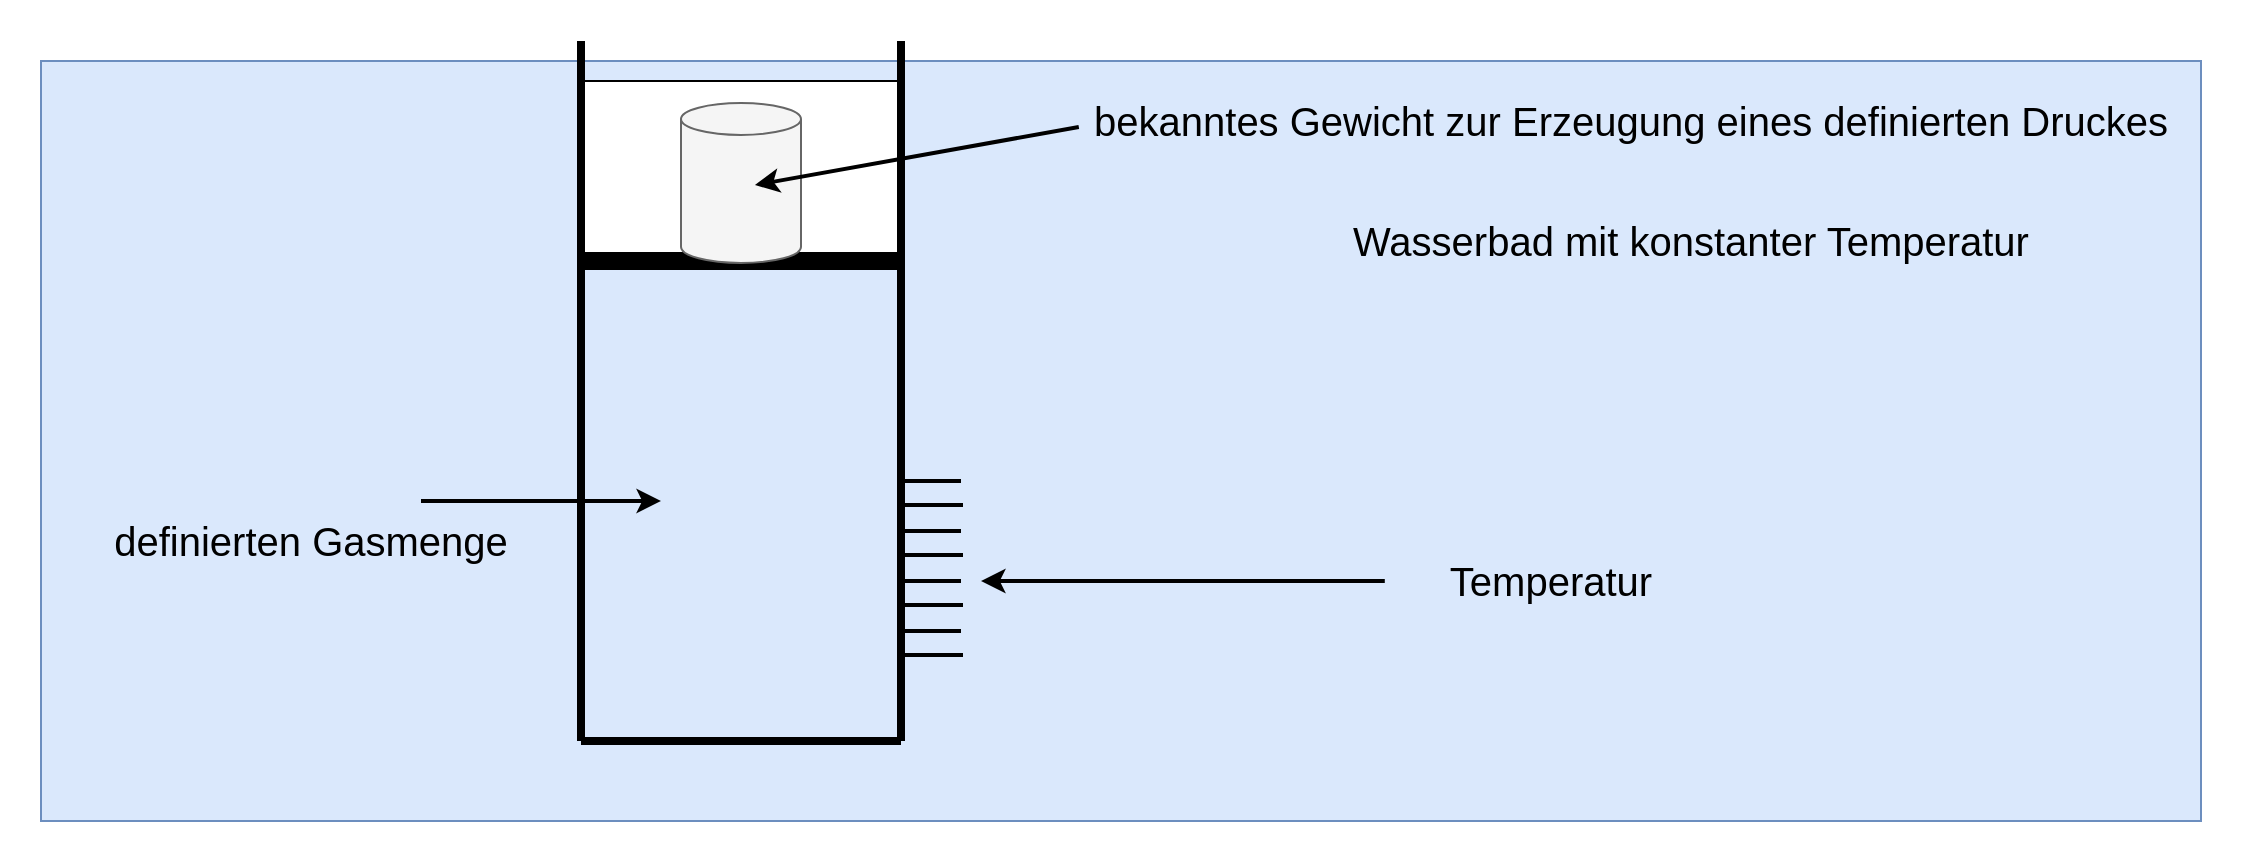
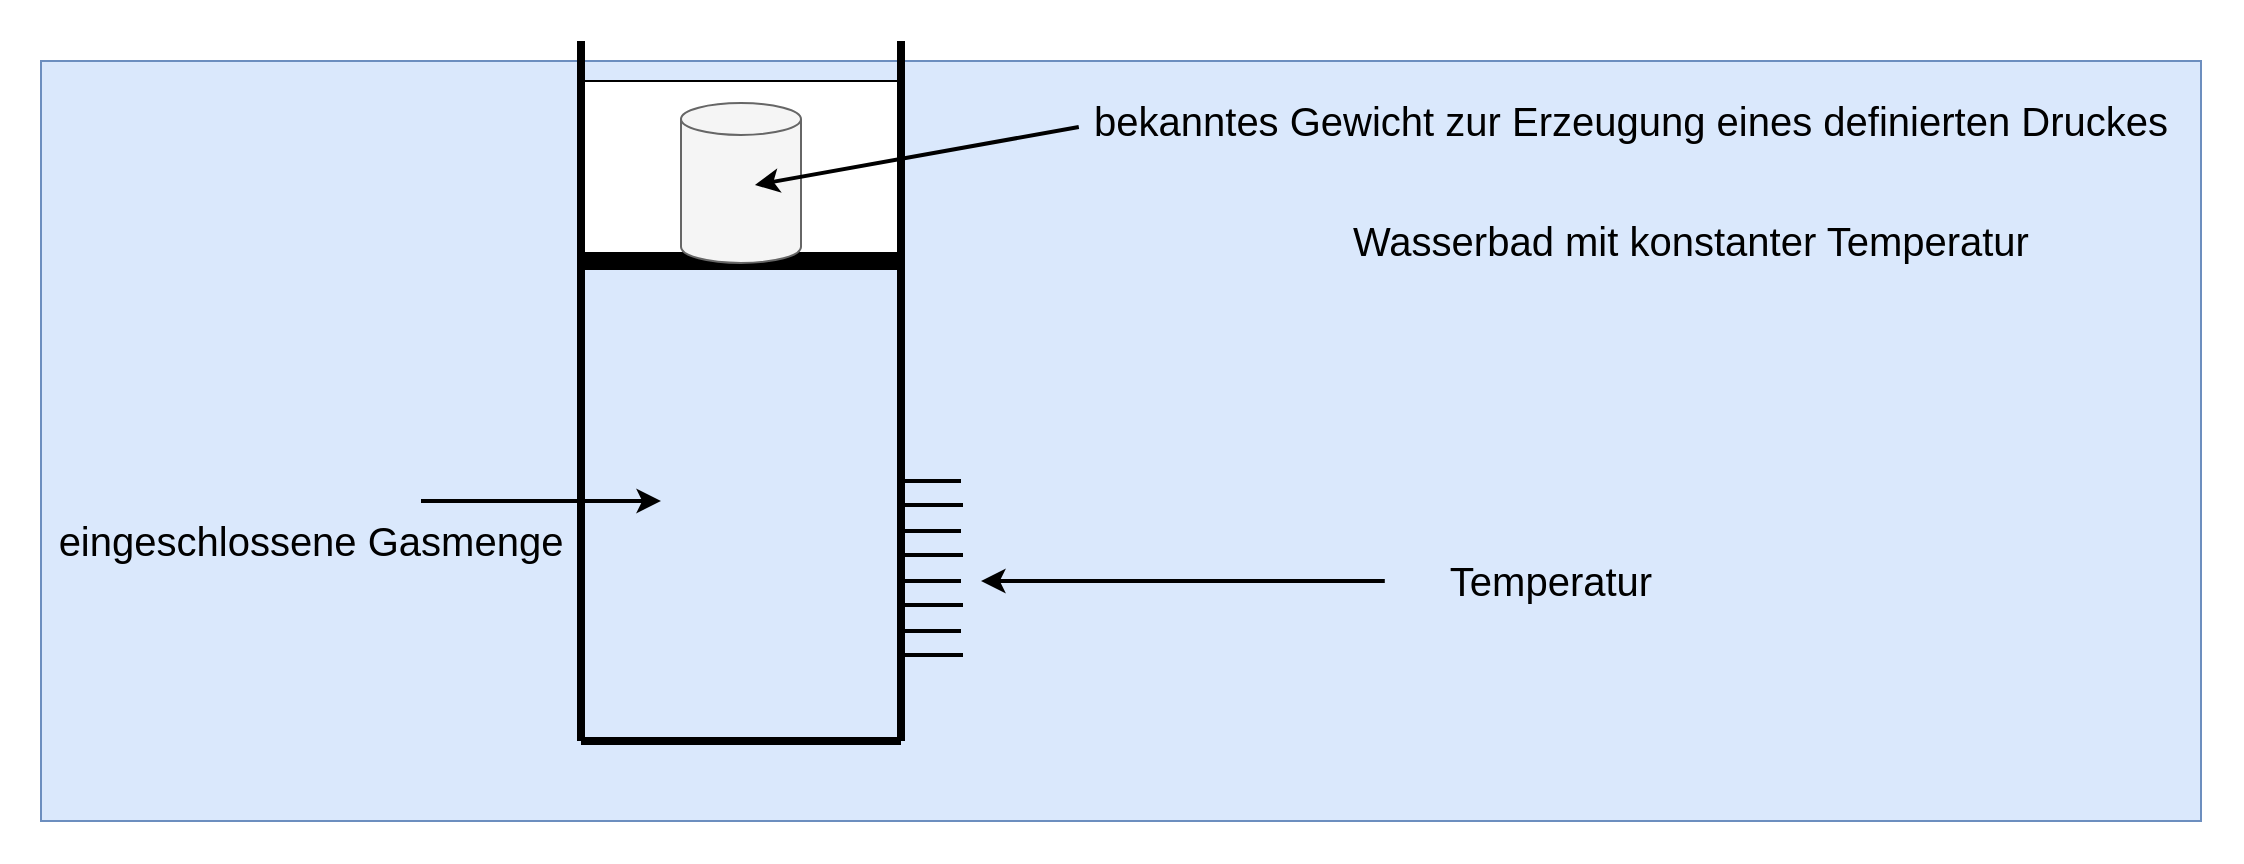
(312, 541) -> (312, 541)
